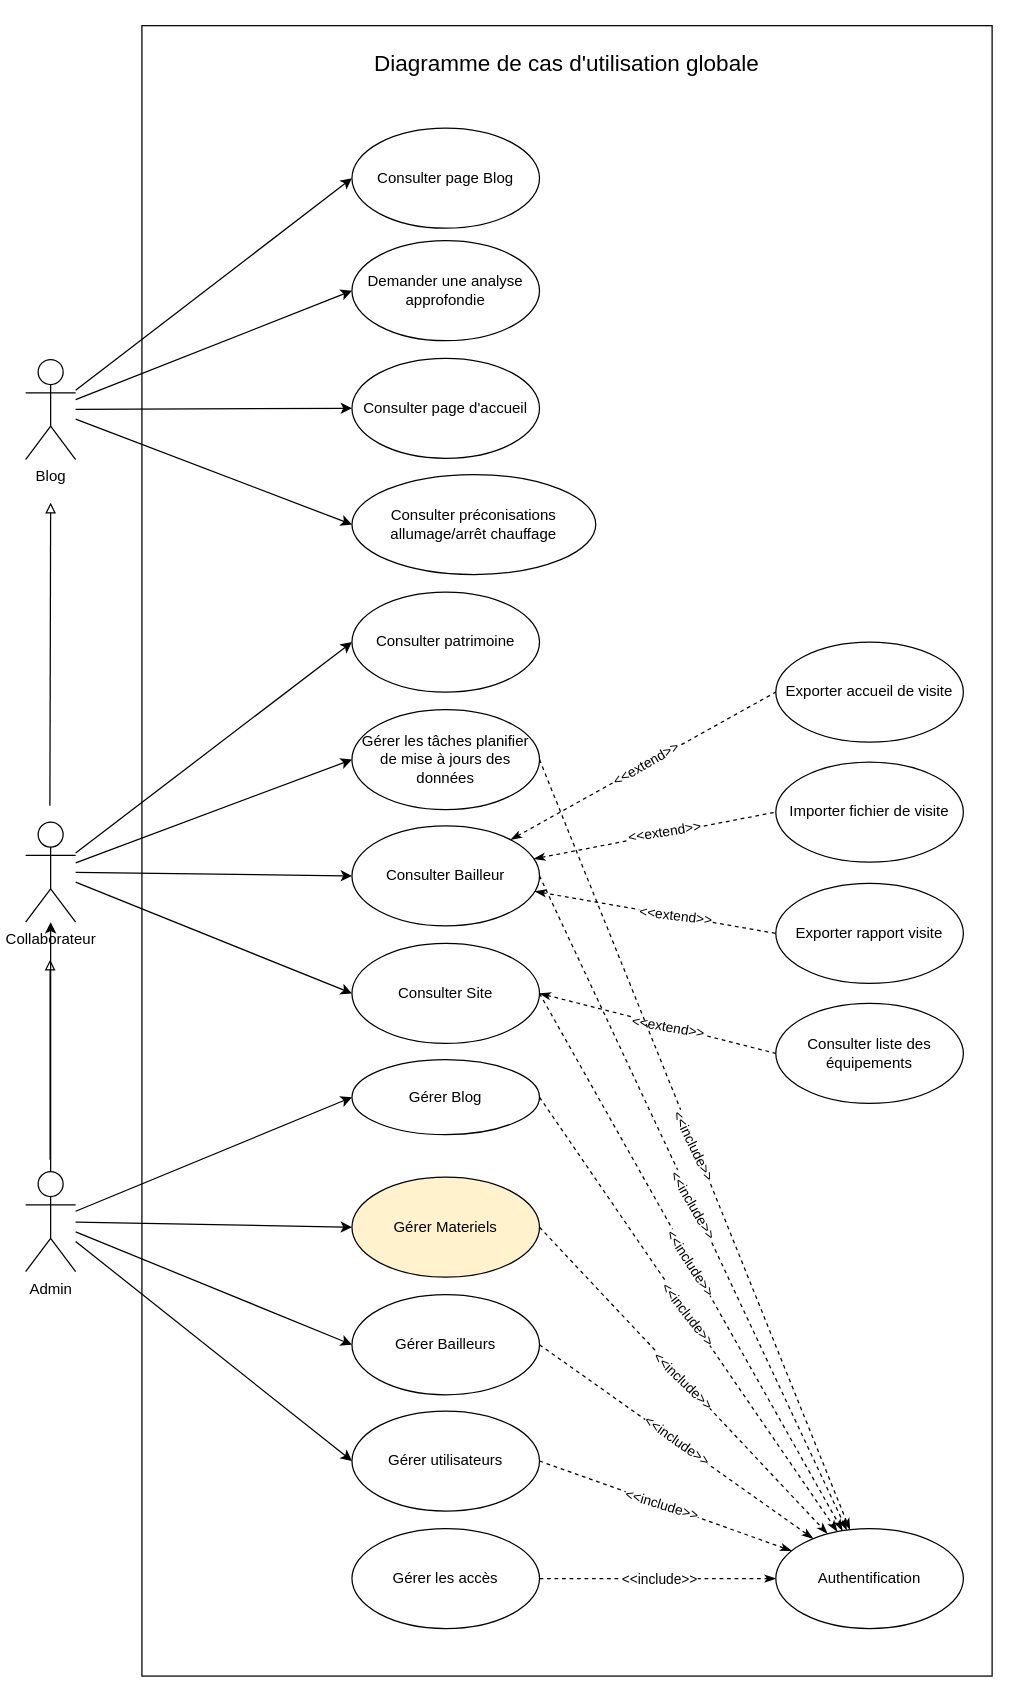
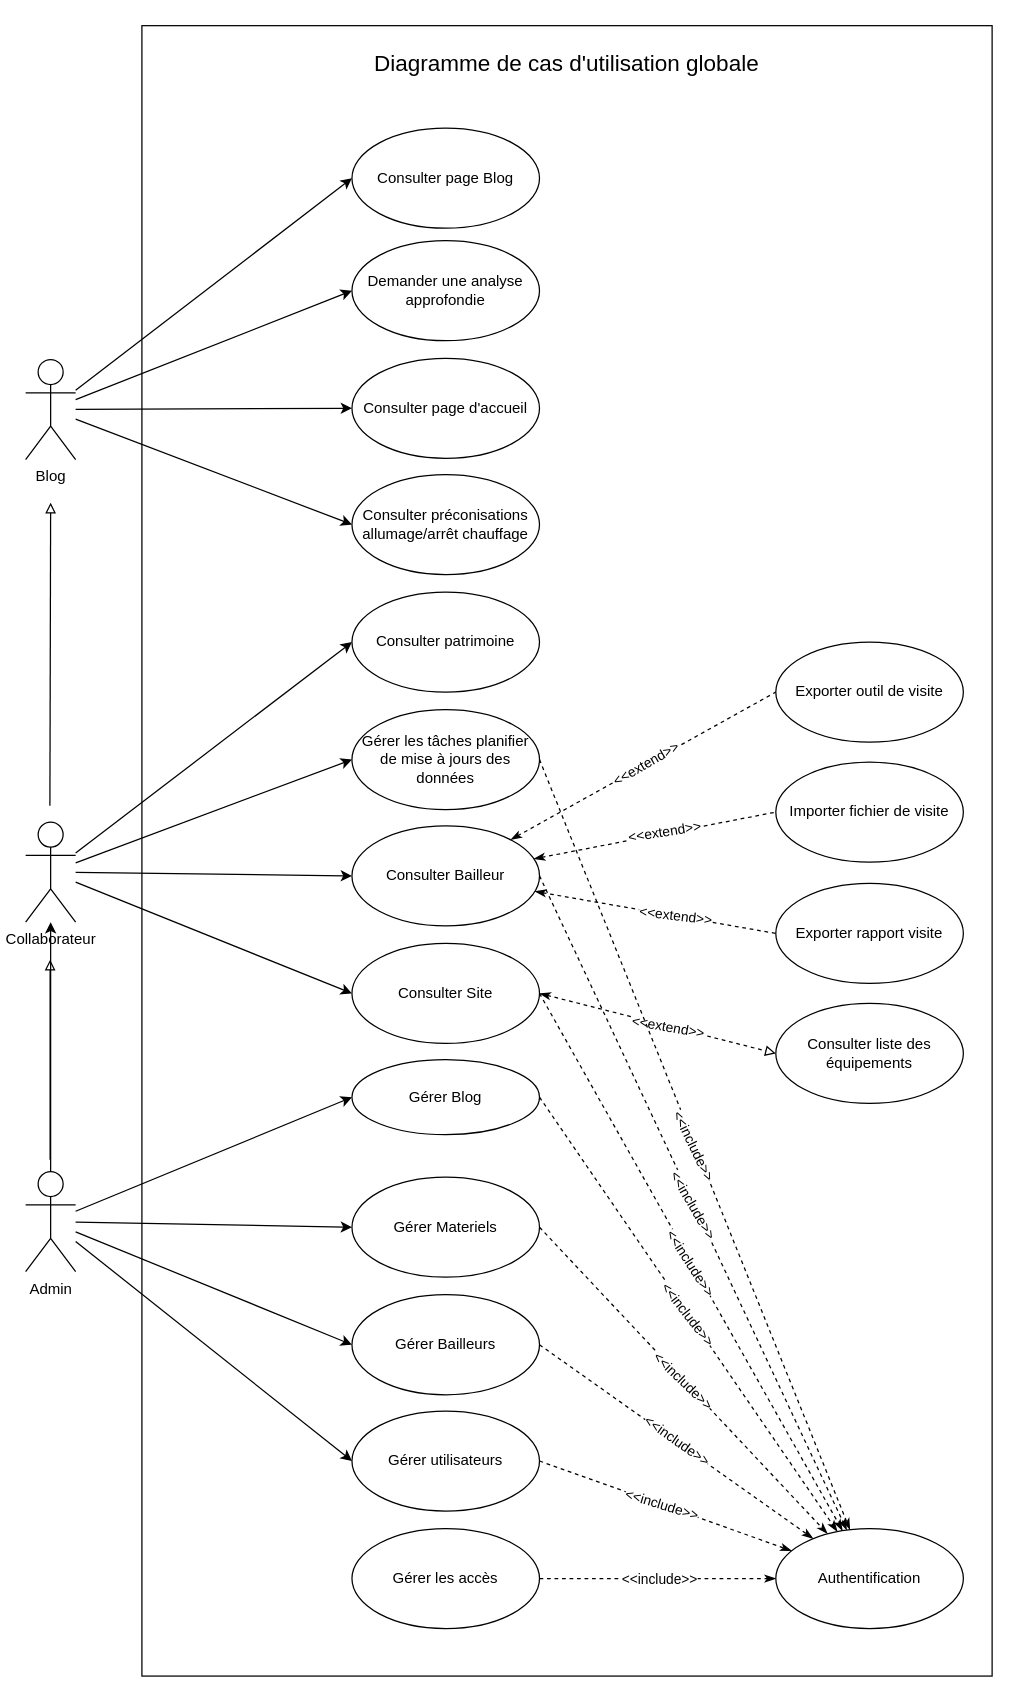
(474, 524) -> (446, 524)
(869, 692) -> (869, 692)
(769, 1051) -> (764, 1050)
(446, 1227) -> (446, 1227)
